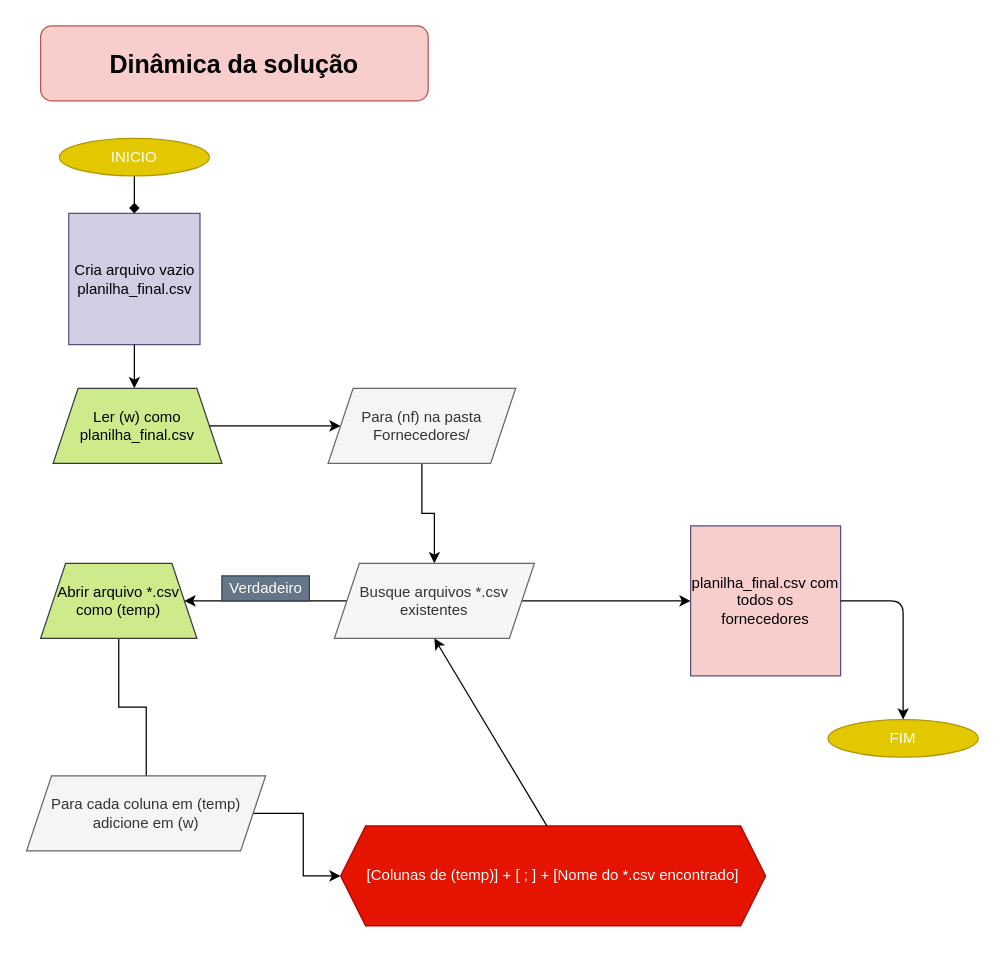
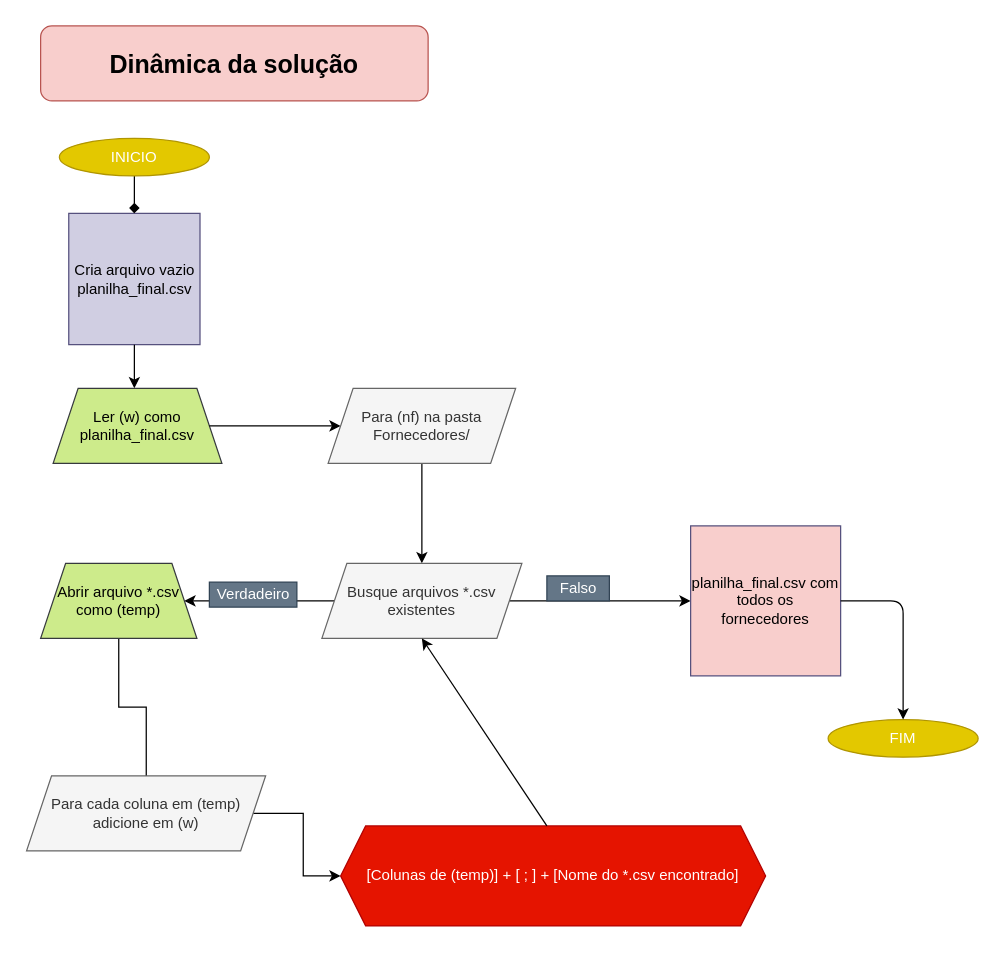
(266, 588) -> (253, 594)
none -> (578, 588)
(434, 601) -> (422, 601)
